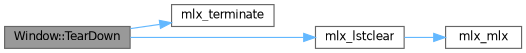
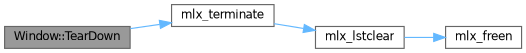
(217, 37) -> (289, 26)
(484, 37) -> (484, 37)
